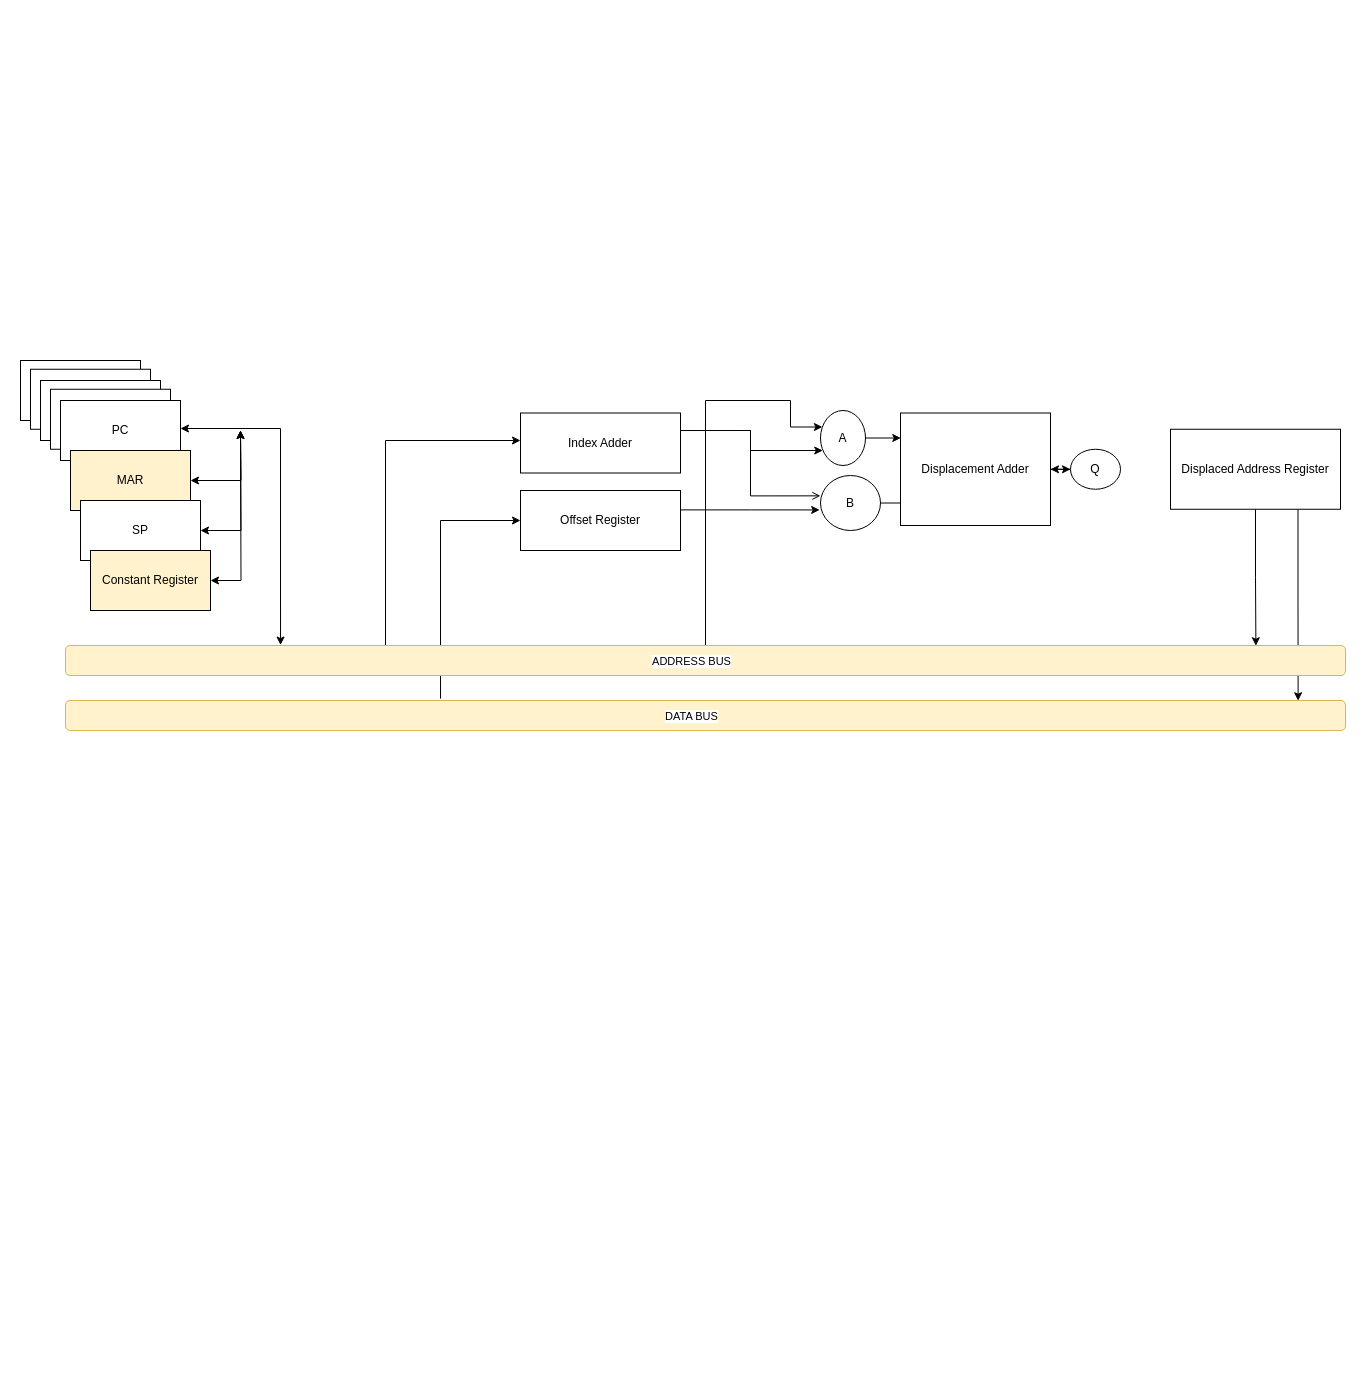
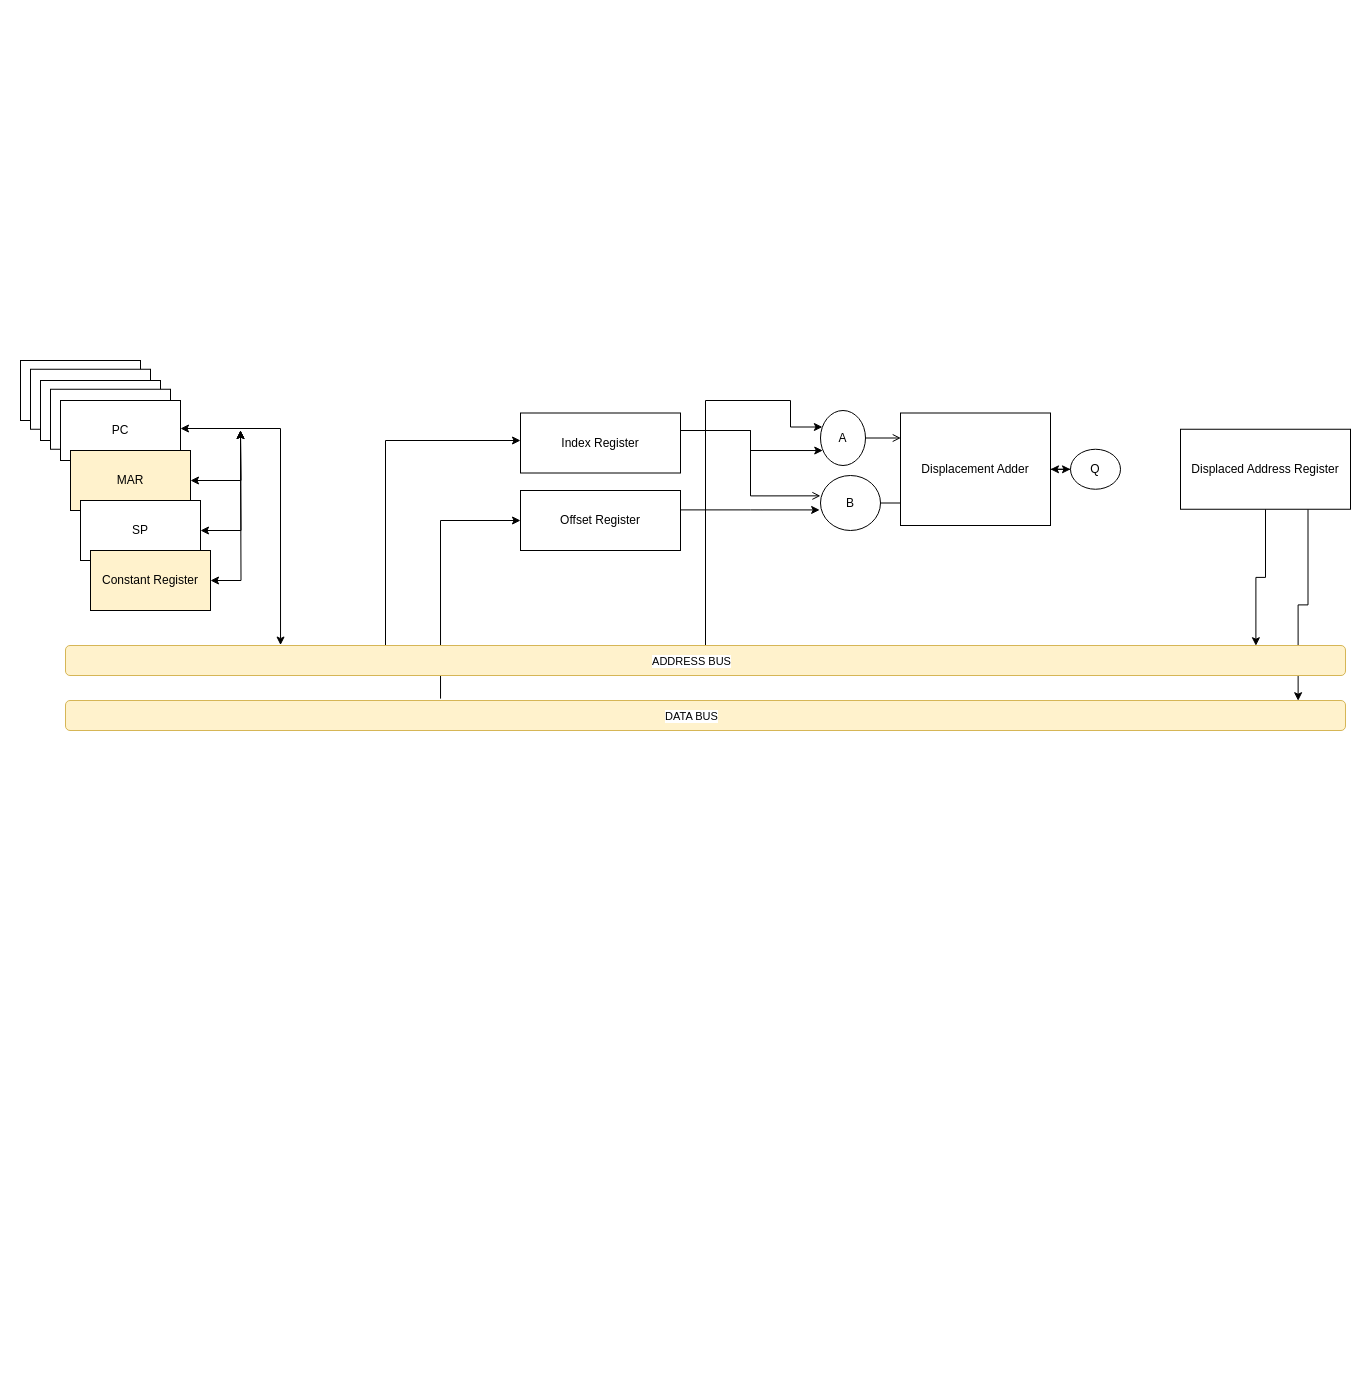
(892, 438) -> (894, 438)
(601, 444) -> (601, 444)
(1256, 469) -> (1266, 469)
